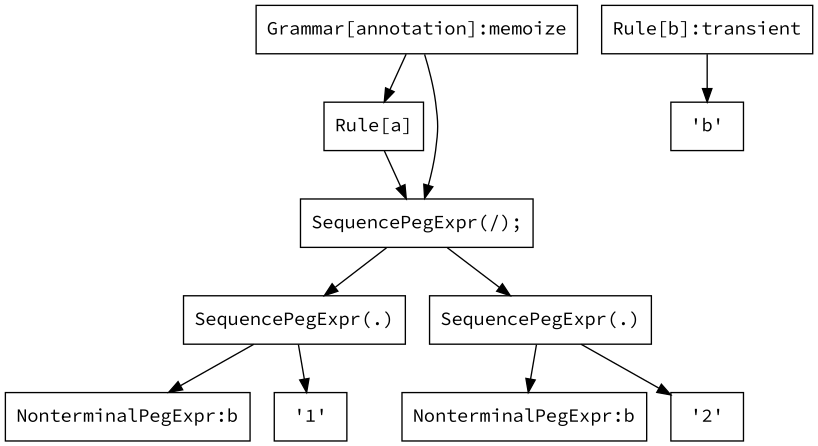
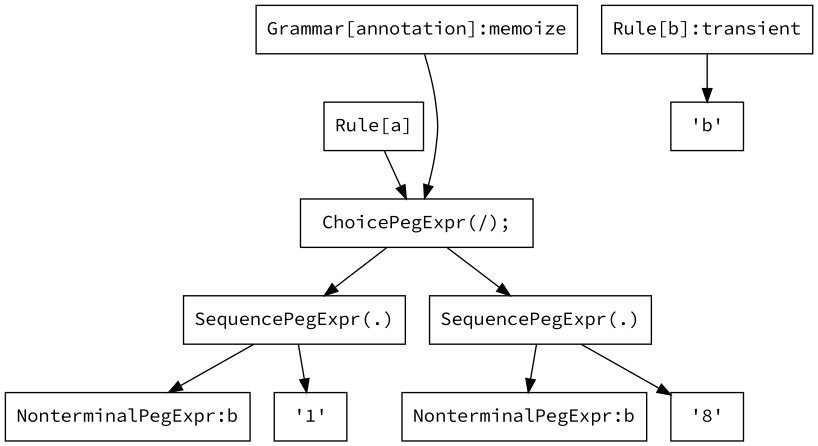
(398, 72) -> none
(417, 223) -> (417, 223)
(707, 417) -> (707, 417)
